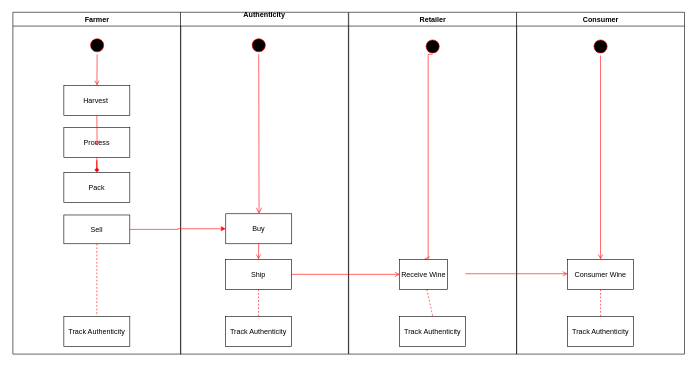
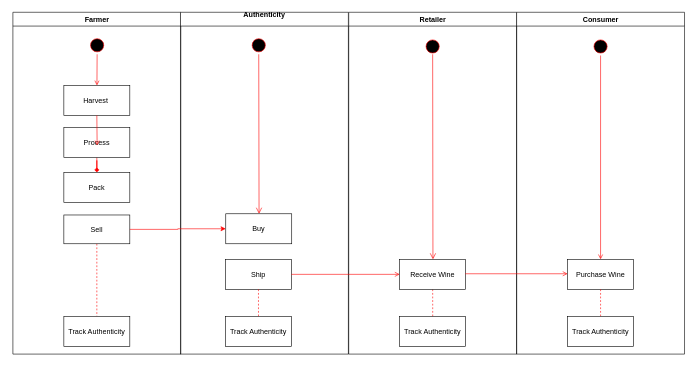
(258, 251) -> none
(424, 275) -> (433, 275)
(600, 275) -> (600, 275)
